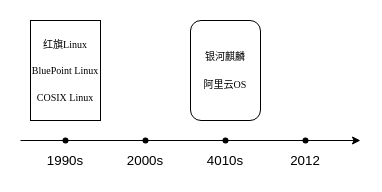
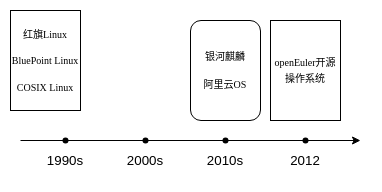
(66, 71) -> (46, 61)
none -> (306, 71)
(226, 161) -> (226, 161)
